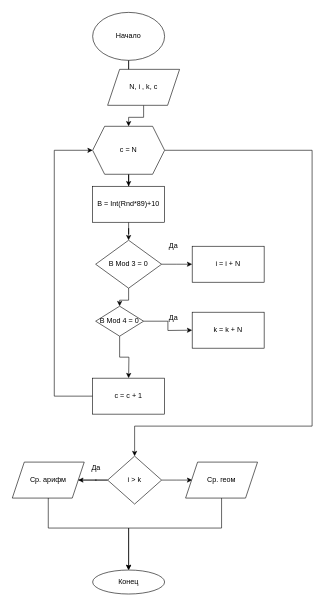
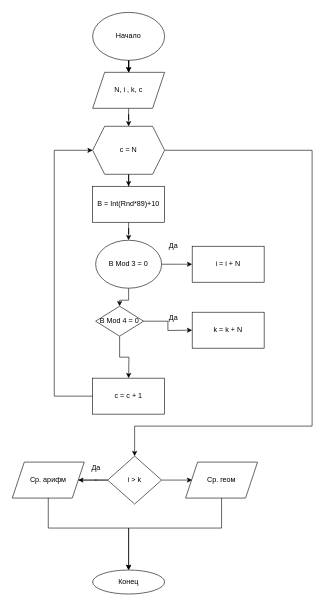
(144, 87) -> (129, 90)
(129, 264) -> (129, 264)
